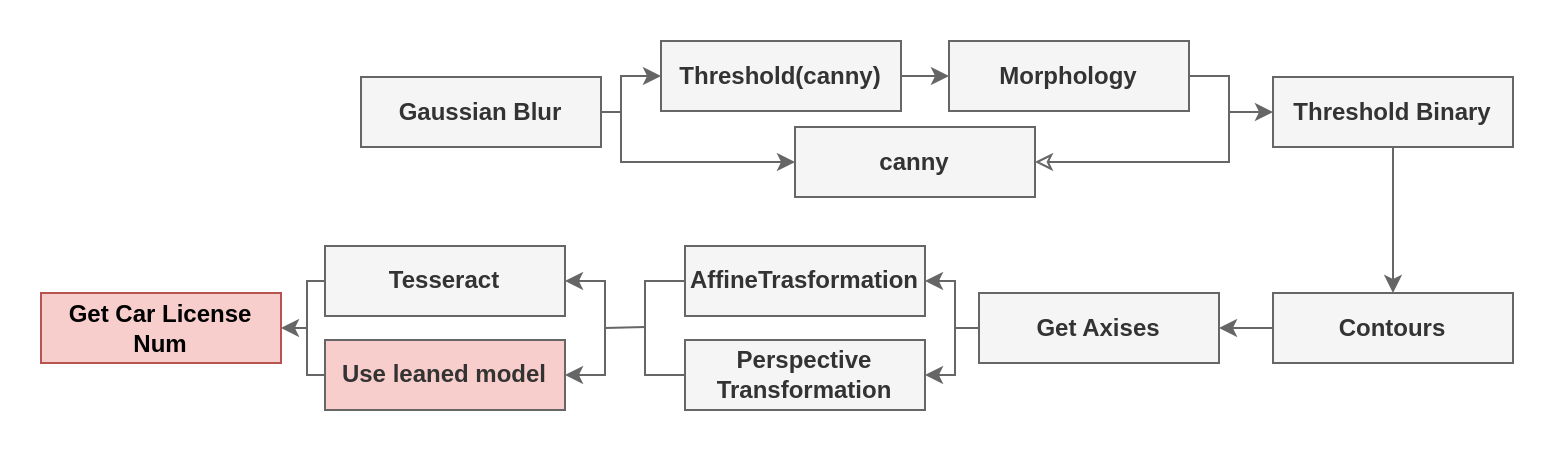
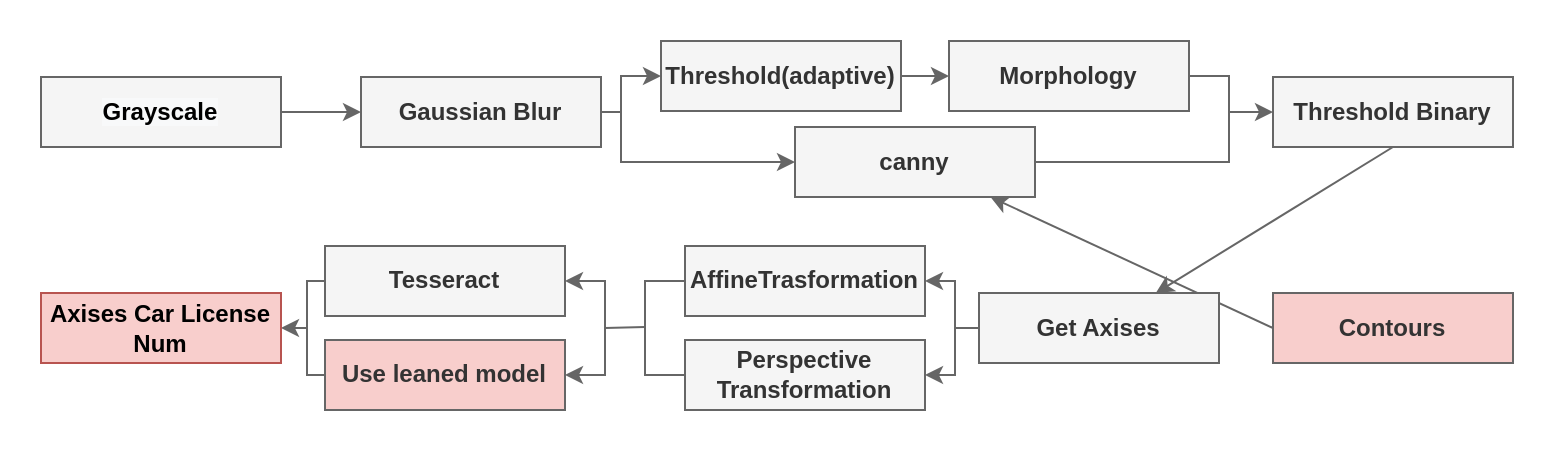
(781, 77) -> (781, 77)
none -> (161, 112)
none -> (314, 112)
(1050, 162) -> (1044, 162)
(1393, 213) -> (1285, 213)
(1253, 328) -> (1086, 241)
(1393, 328) -> (1393, 328)
(161, 329) -> (161, 329)
